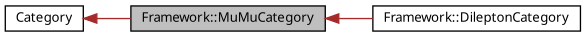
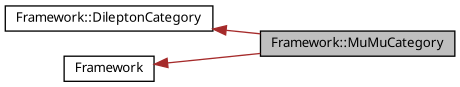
(44, 19) -> (109, 69)
(356, 19) -> (243, 32)
